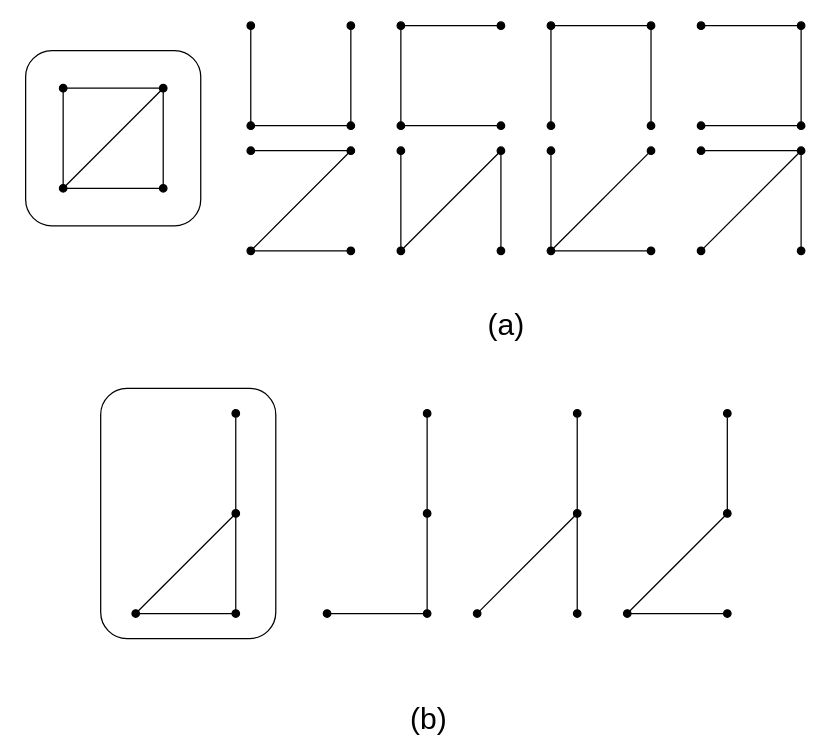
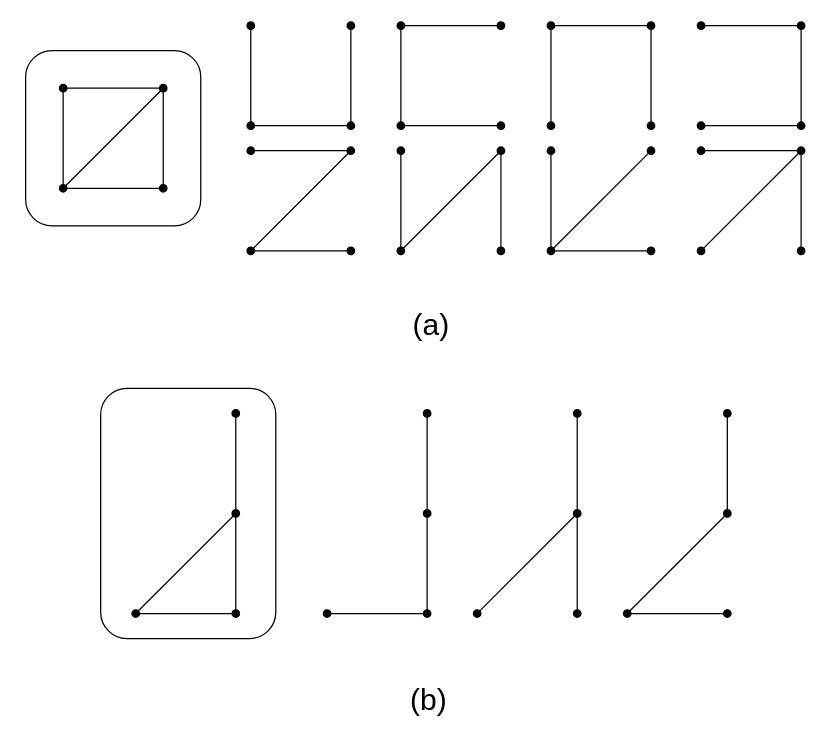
(506, 326) -> (431, 326)
(428, 719) -> (428, 701)
